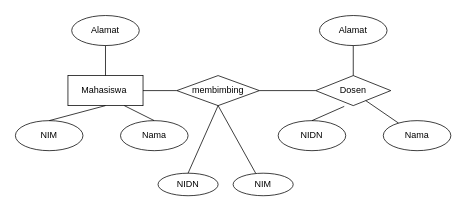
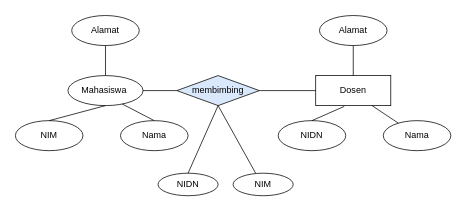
(105, 90) -> (105, 90)
(218, 90) -> (218, 90)
(353, 90) -> (353, 90)
